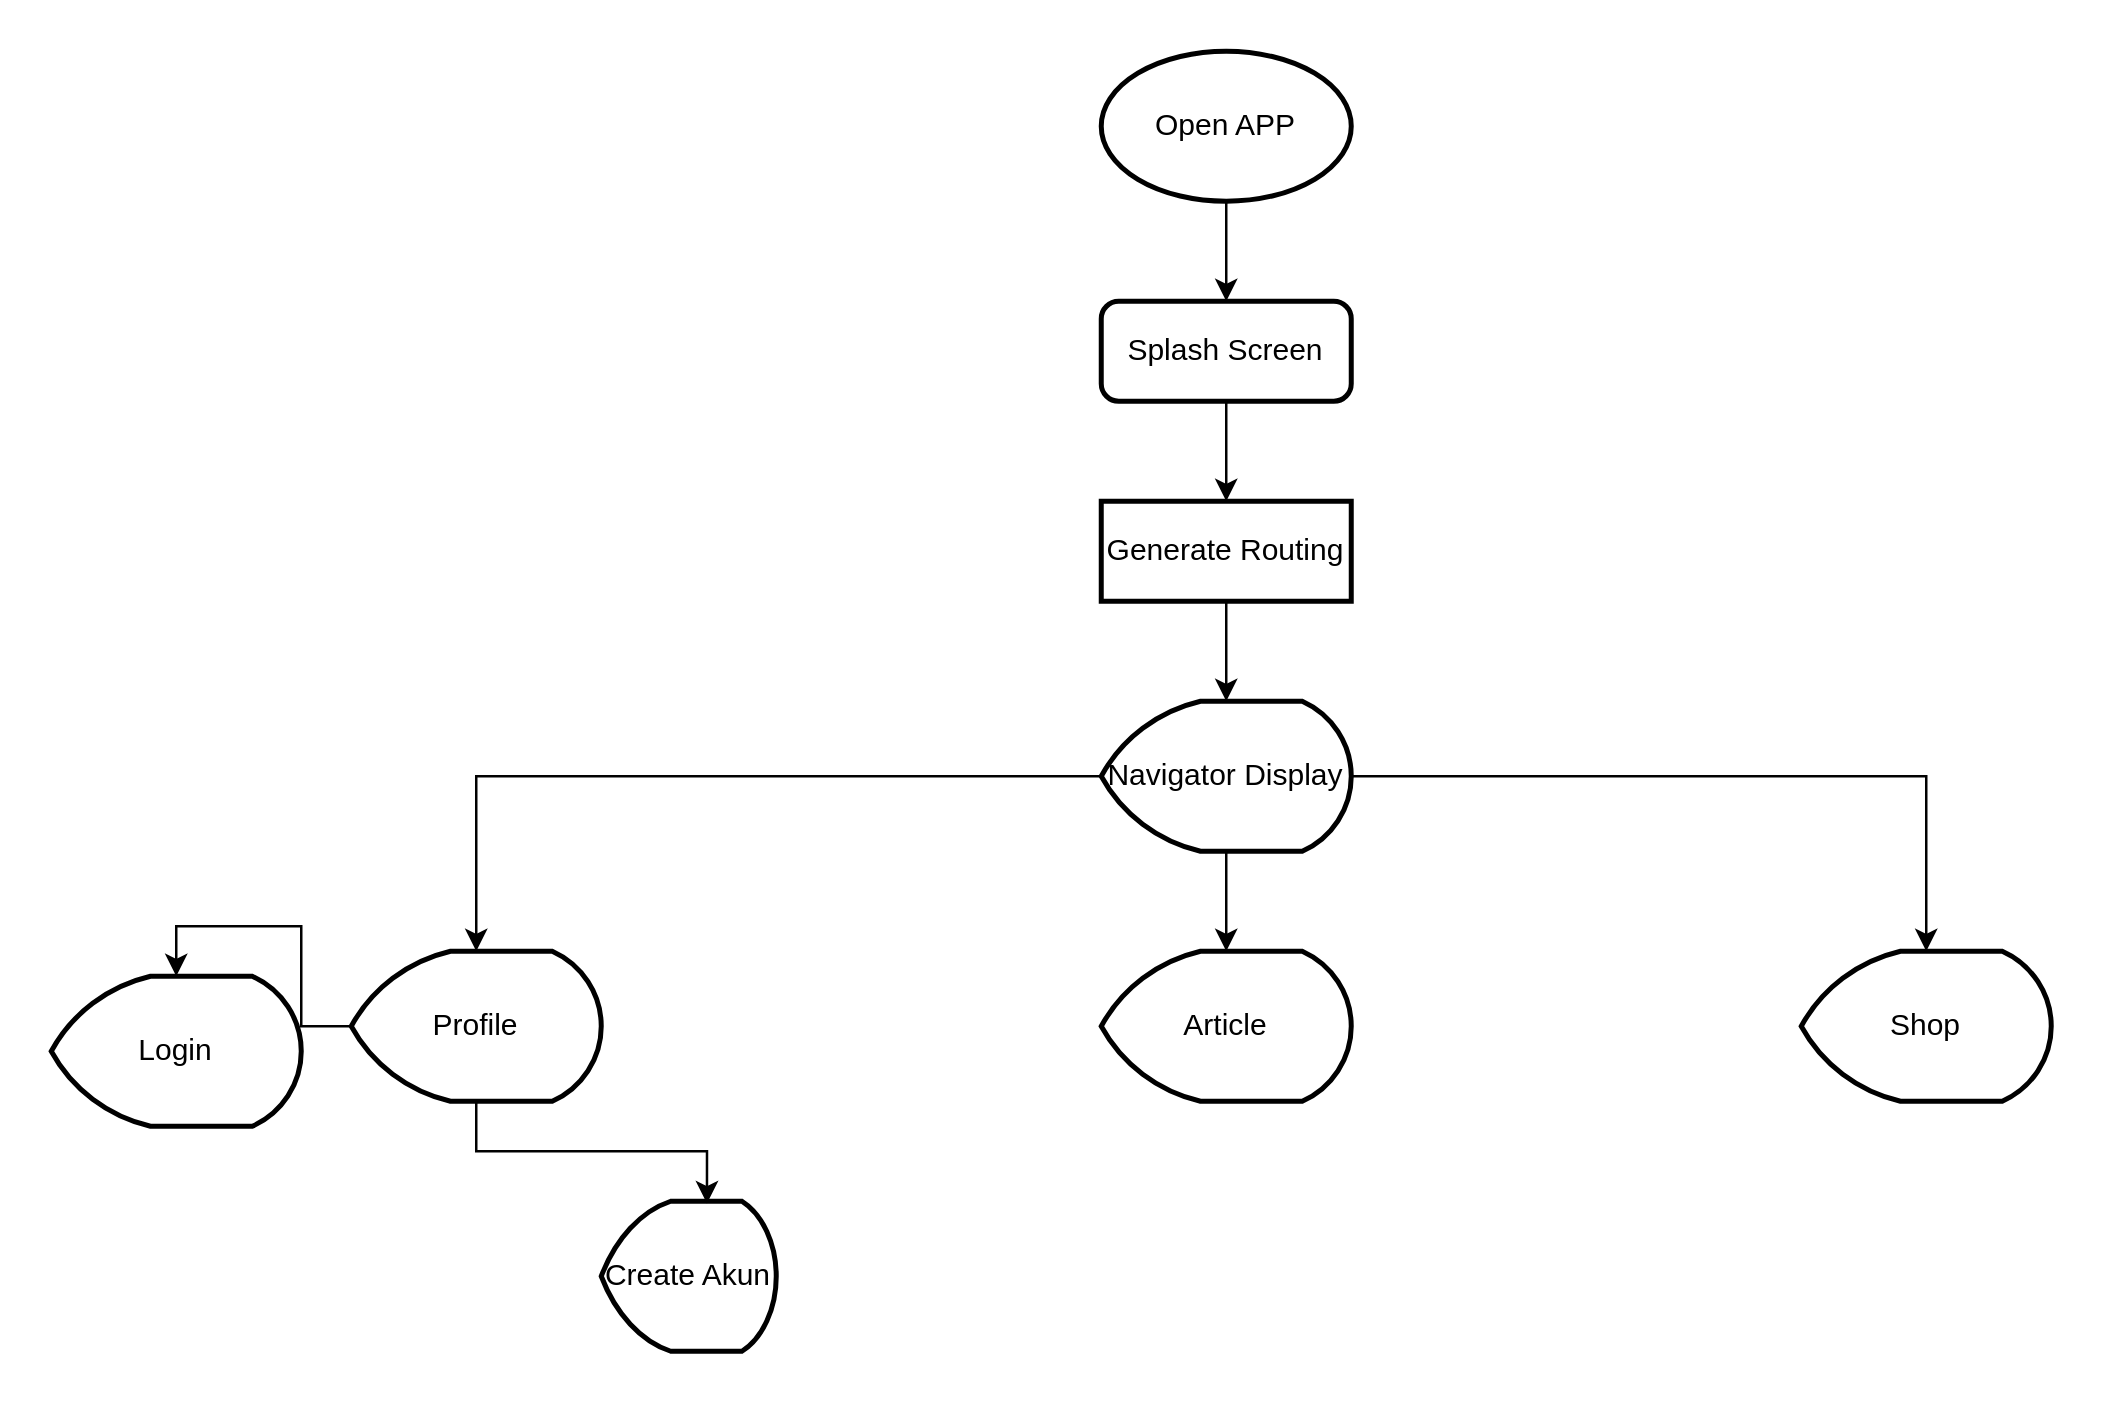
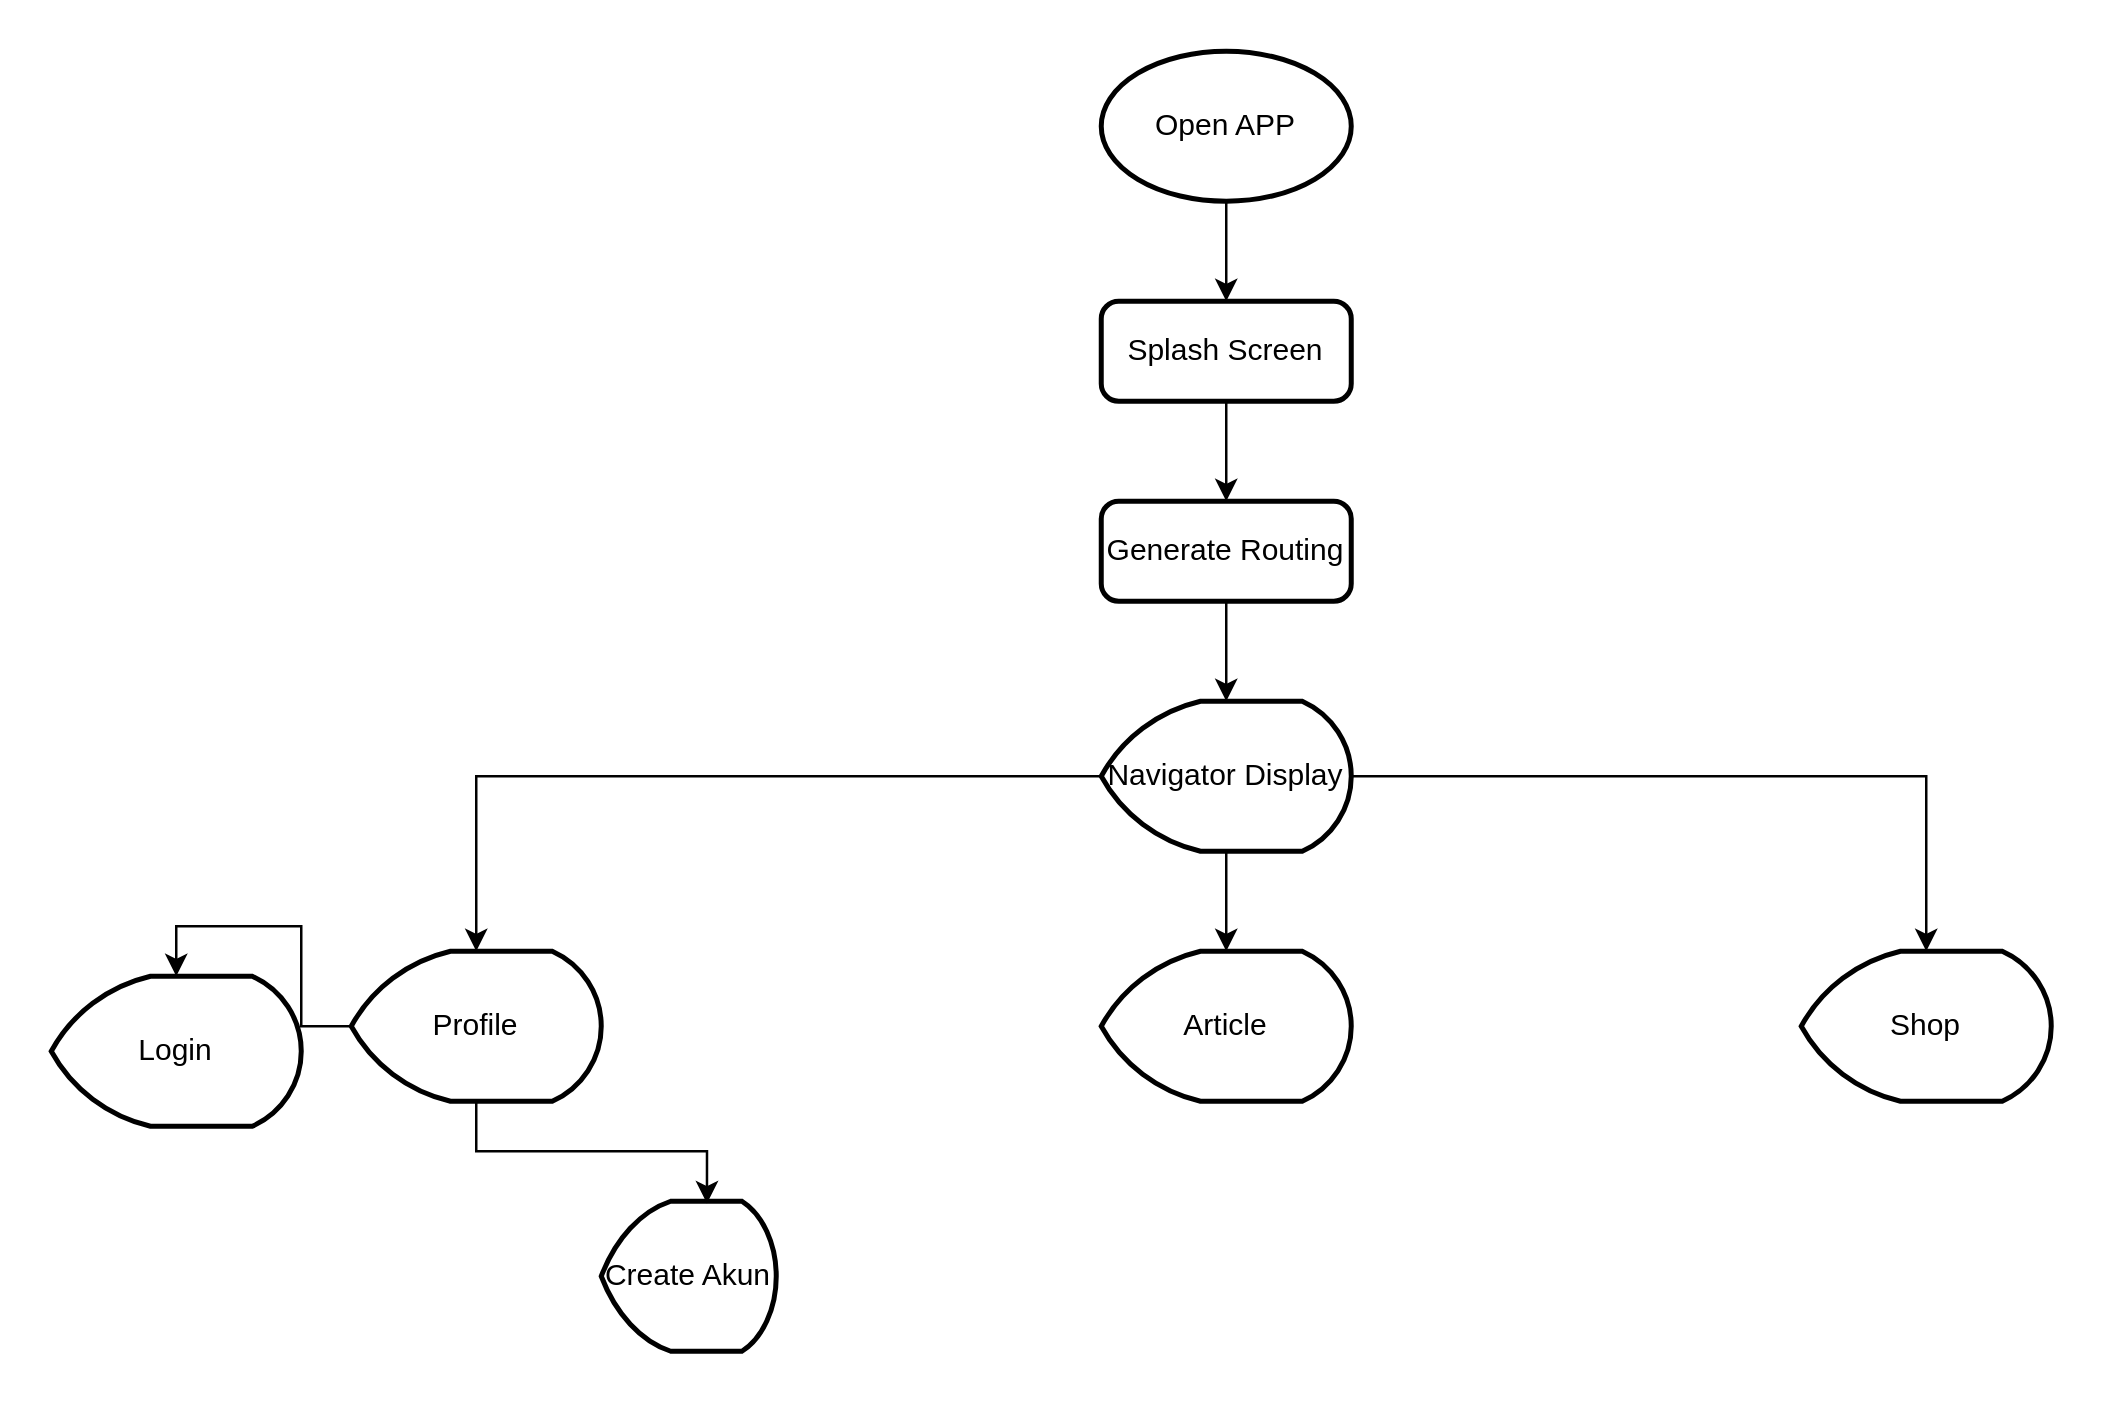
(1226, 551) -> (1226, 551)
